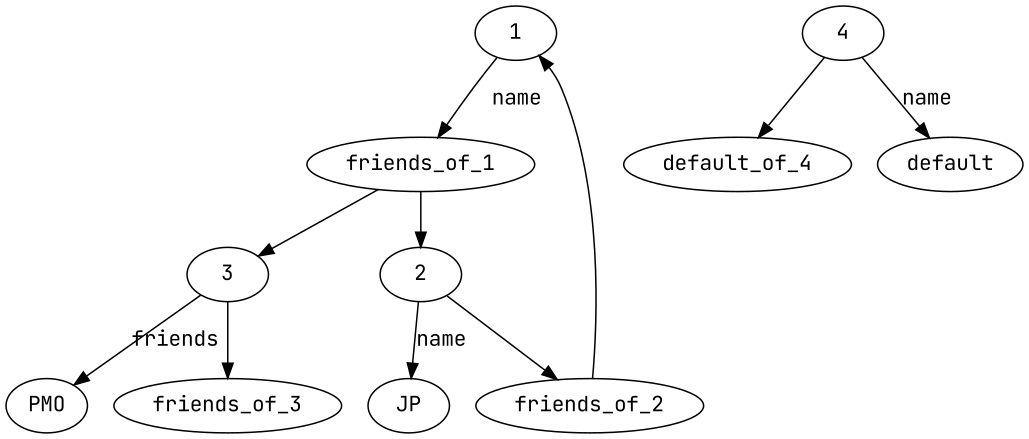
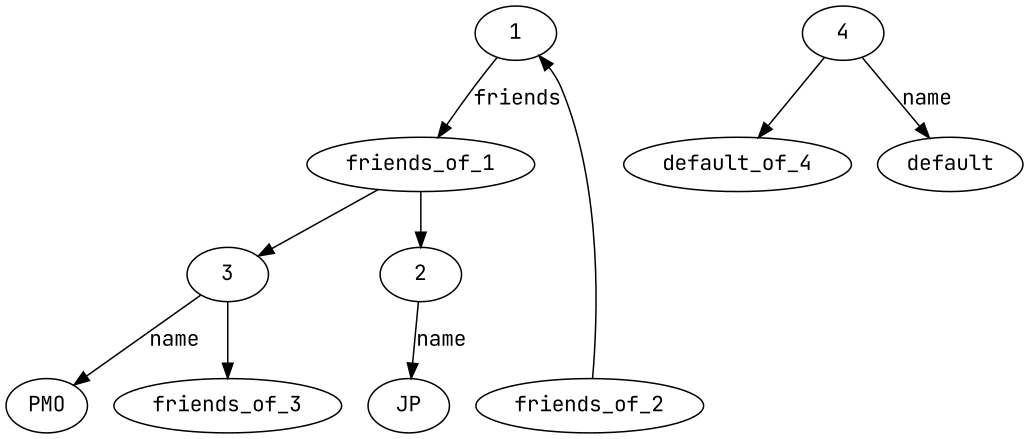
(517, 99) -> (517, 99)
(496, 333) -> none
(175, 340) -> (175, 340)
